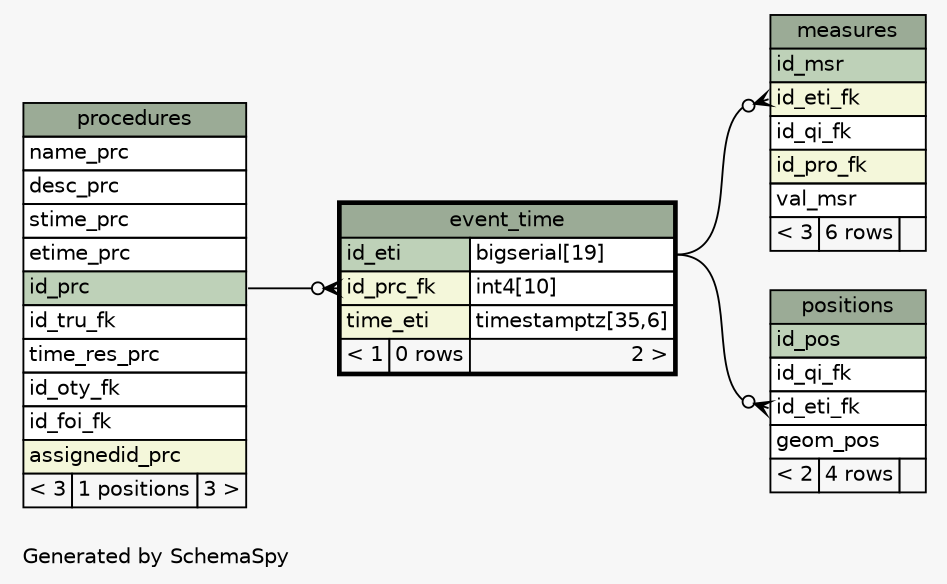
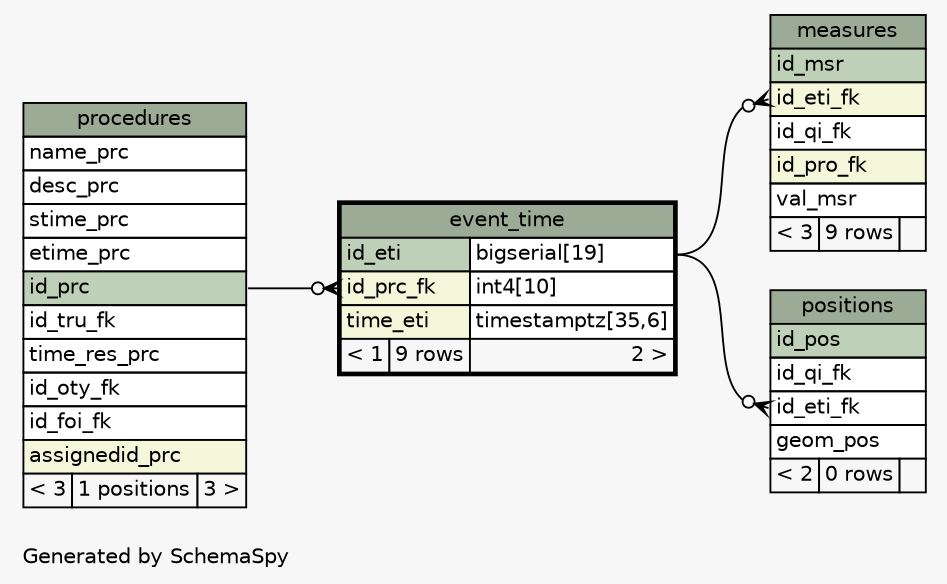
(859, 233) -> (859, 233)
(430, 355) -> (430, 355)
(859, 475) -> (859, 475)
